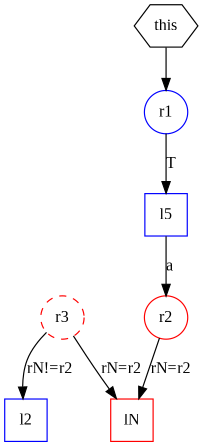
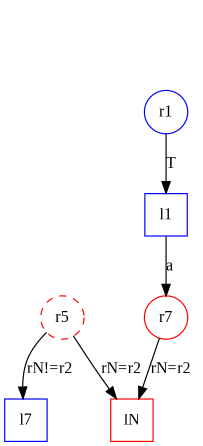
(166, 26) -> none
(166, 215) -> (166, 215)
(62, 318) -> (62, 318)
(166, 318) -> (166, 318)
(26, 420) -> (26, 420)
